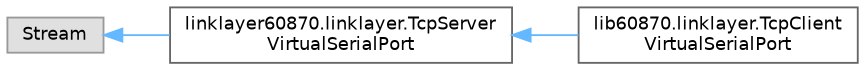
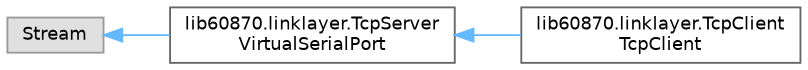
(341, 35) -> (312, 35)
(718, 35) -> (661, 35)
